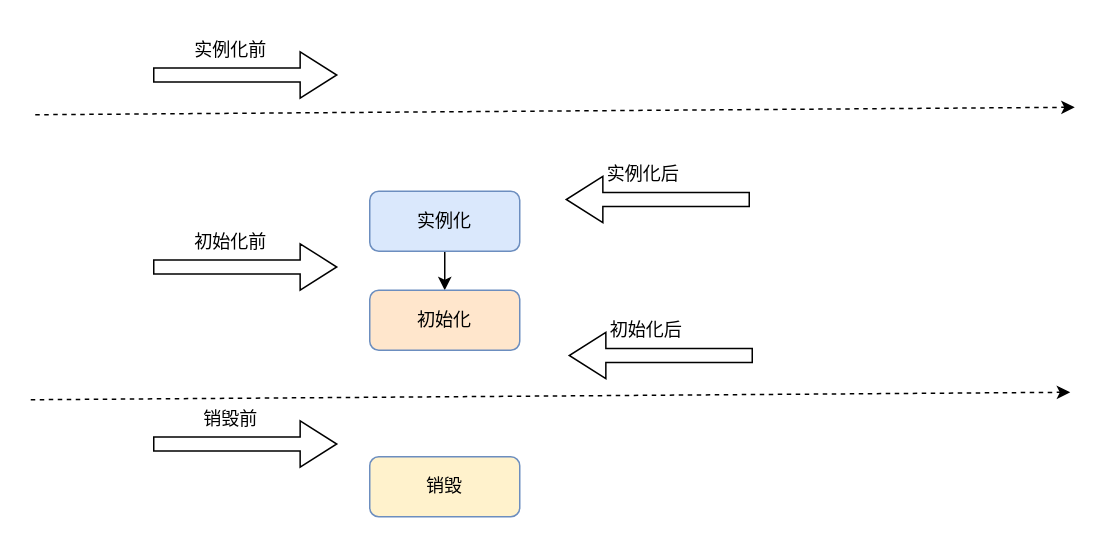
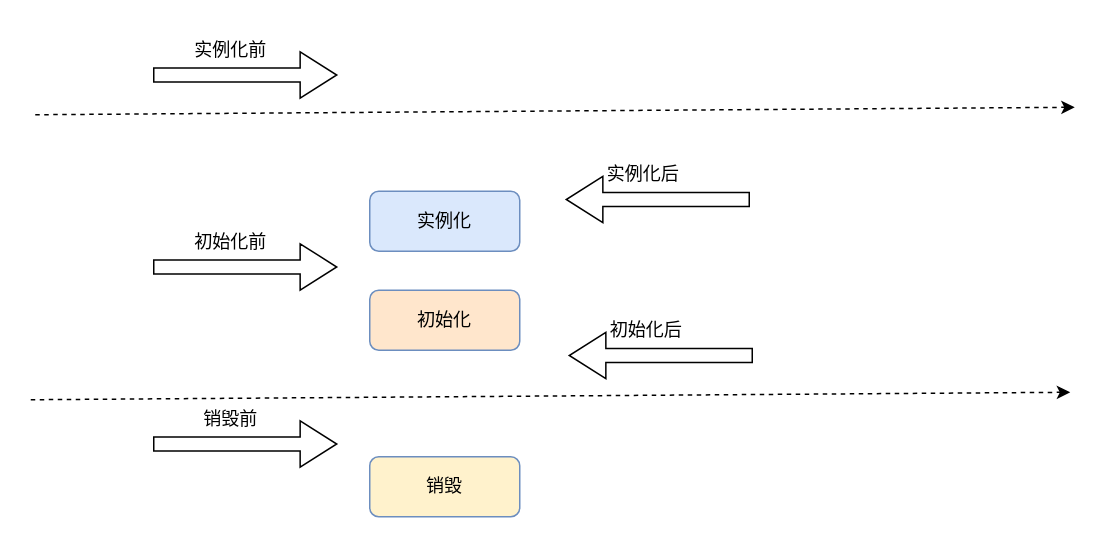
(445, 265) -> none
